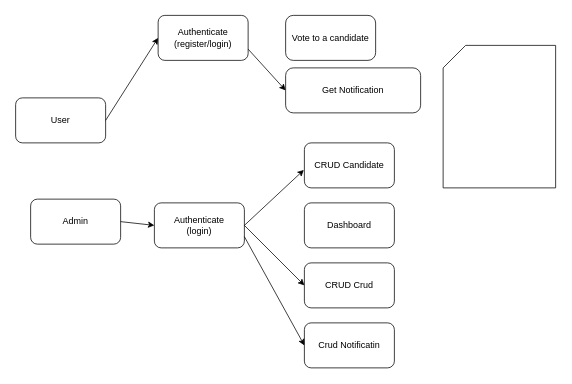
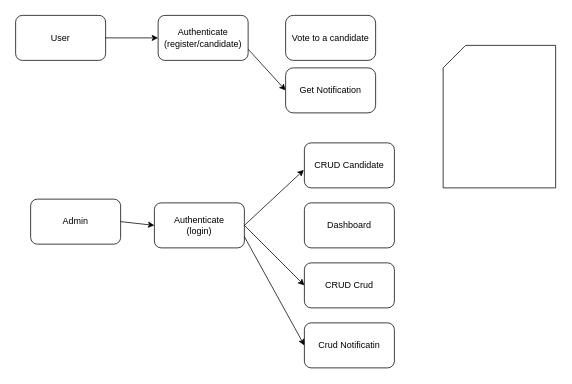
(203, 38) -> (203, 38)
(353, 90) -> (330, 90)
(60, 120) -> (60, 38)
